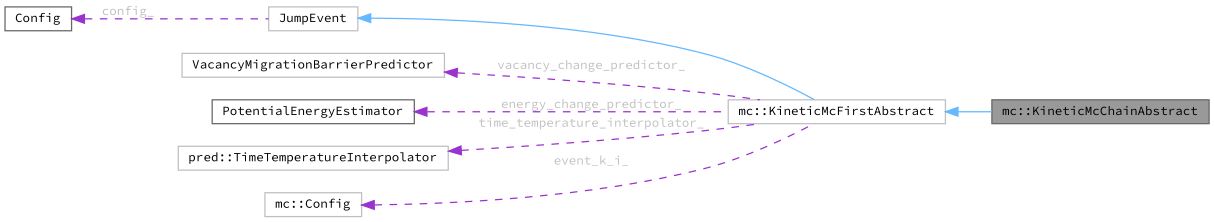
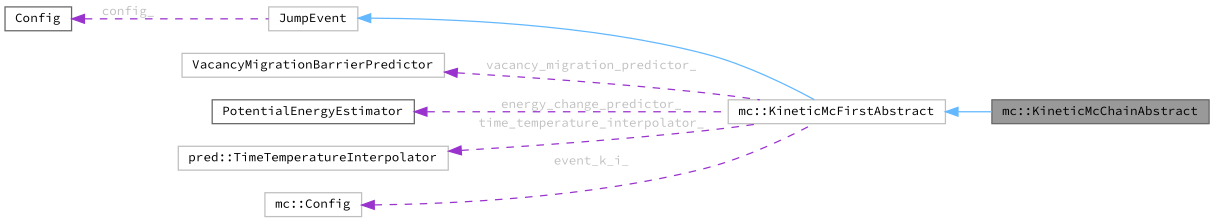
(588, 66) -> (588, 66)
